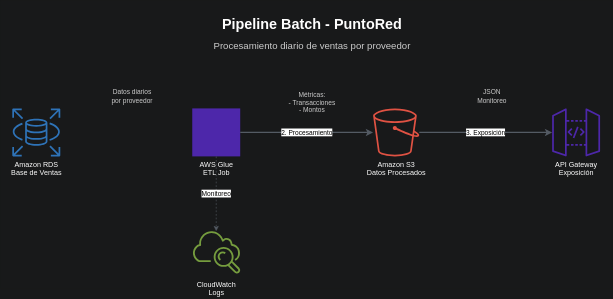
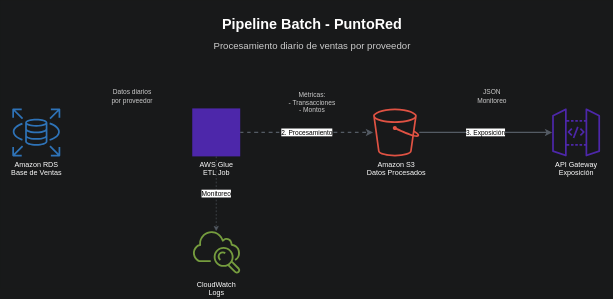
(263, 132) -> (263, 132)
